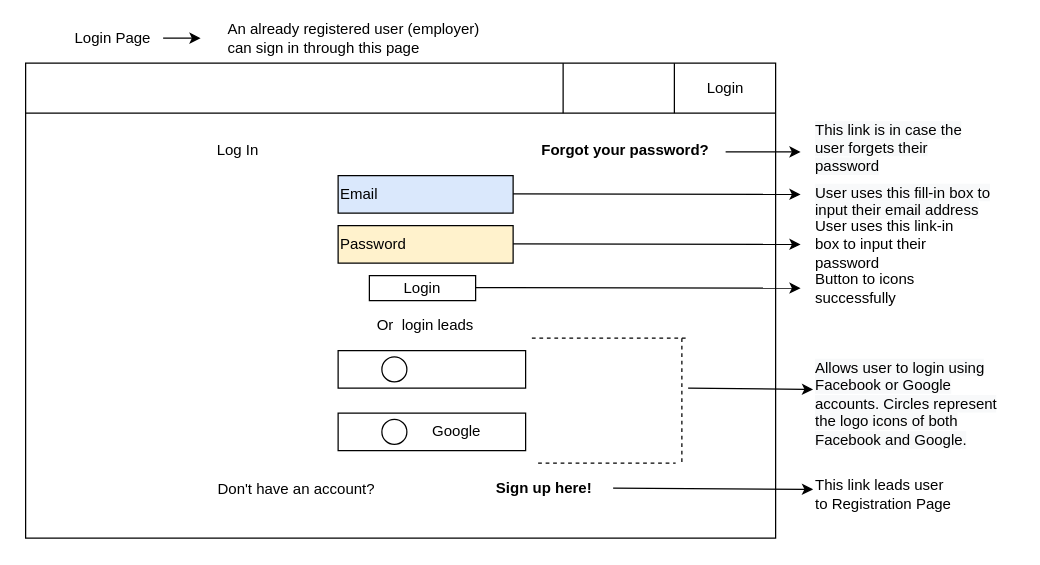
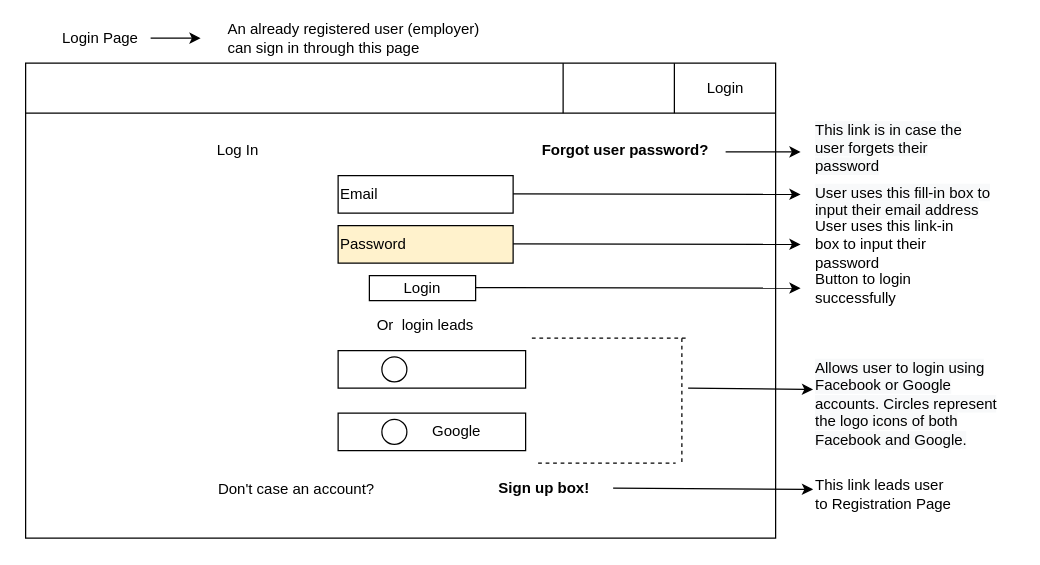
(113, 38) -> (101, 38)
(626, 151) -> (626, 151)
(426, 194) -> (426, 194)
(871, 288) -> (871, 288)
(544, 488) -> (544, 488)
(299, 489) -> (299, 489)
